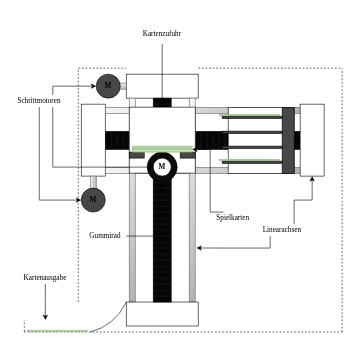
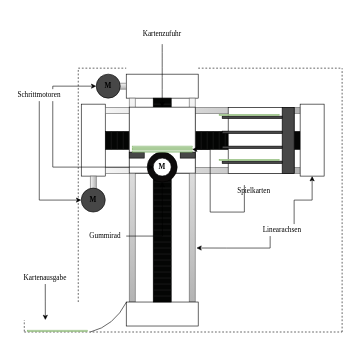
(39, 101) -> (39, 95)
(233, 218) -> (254, 191)
